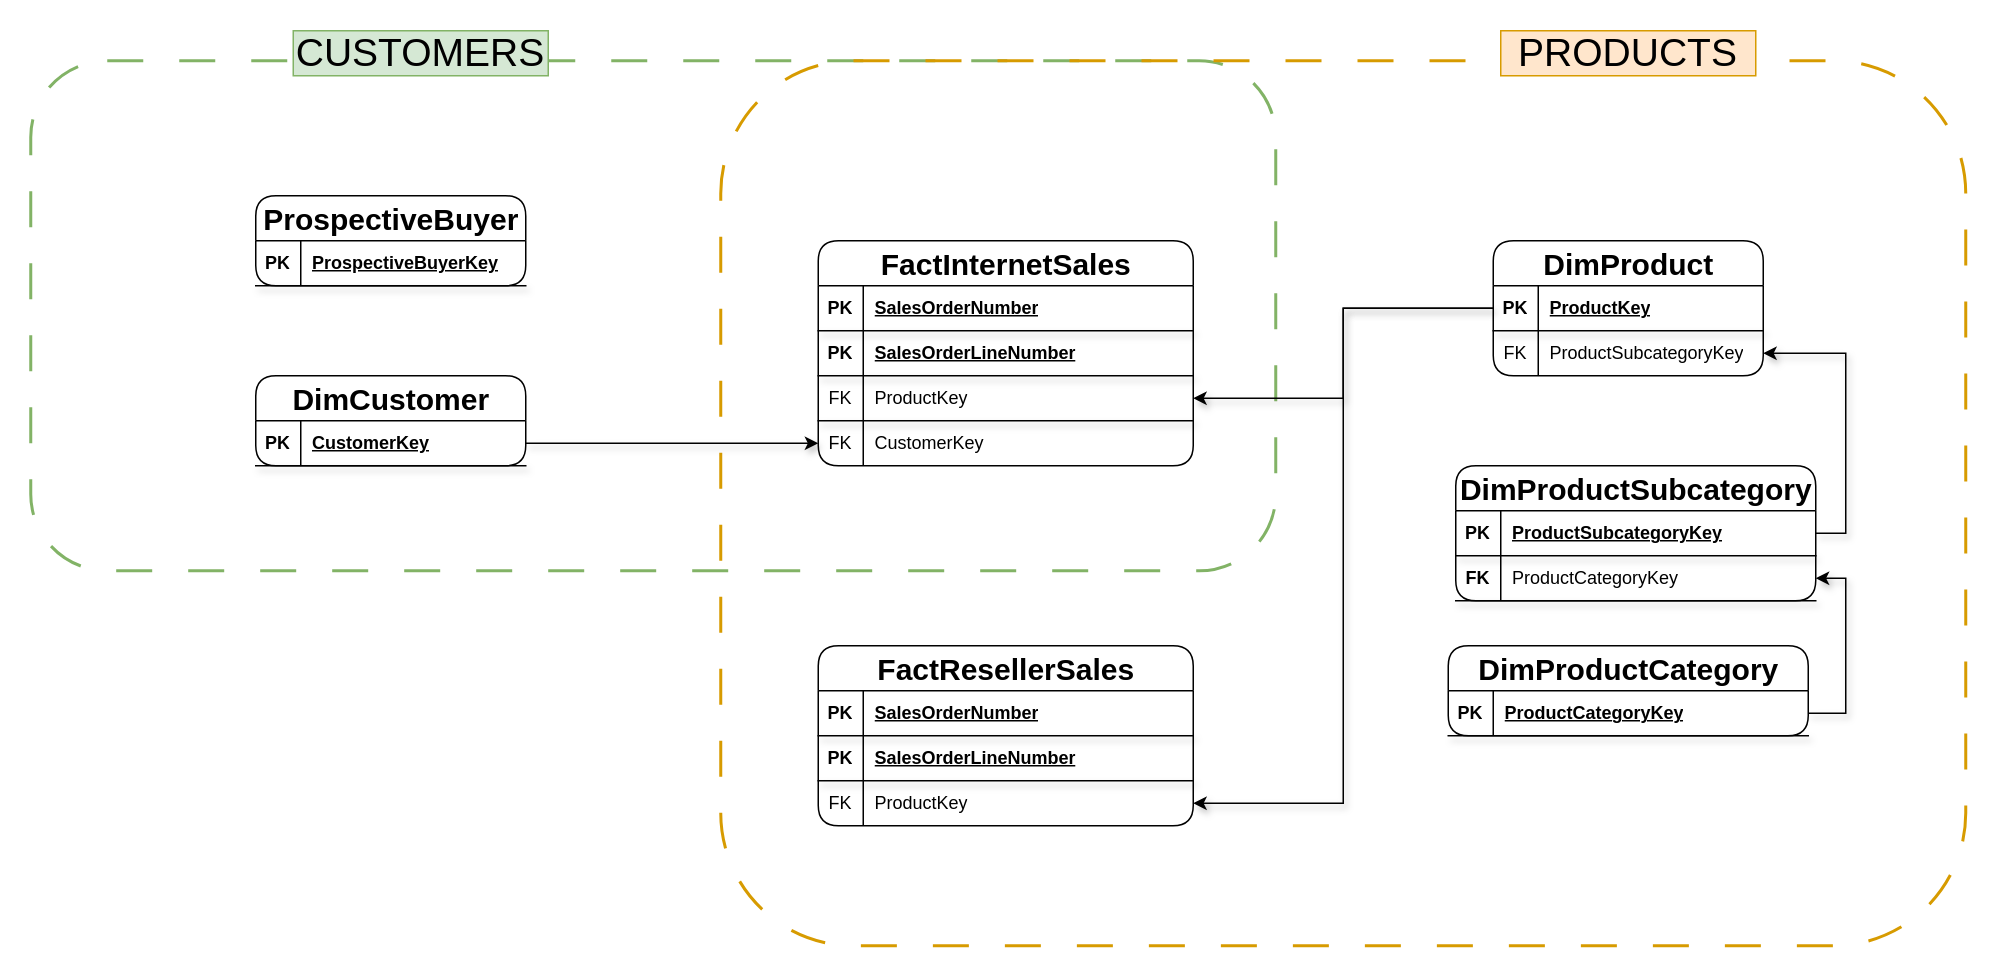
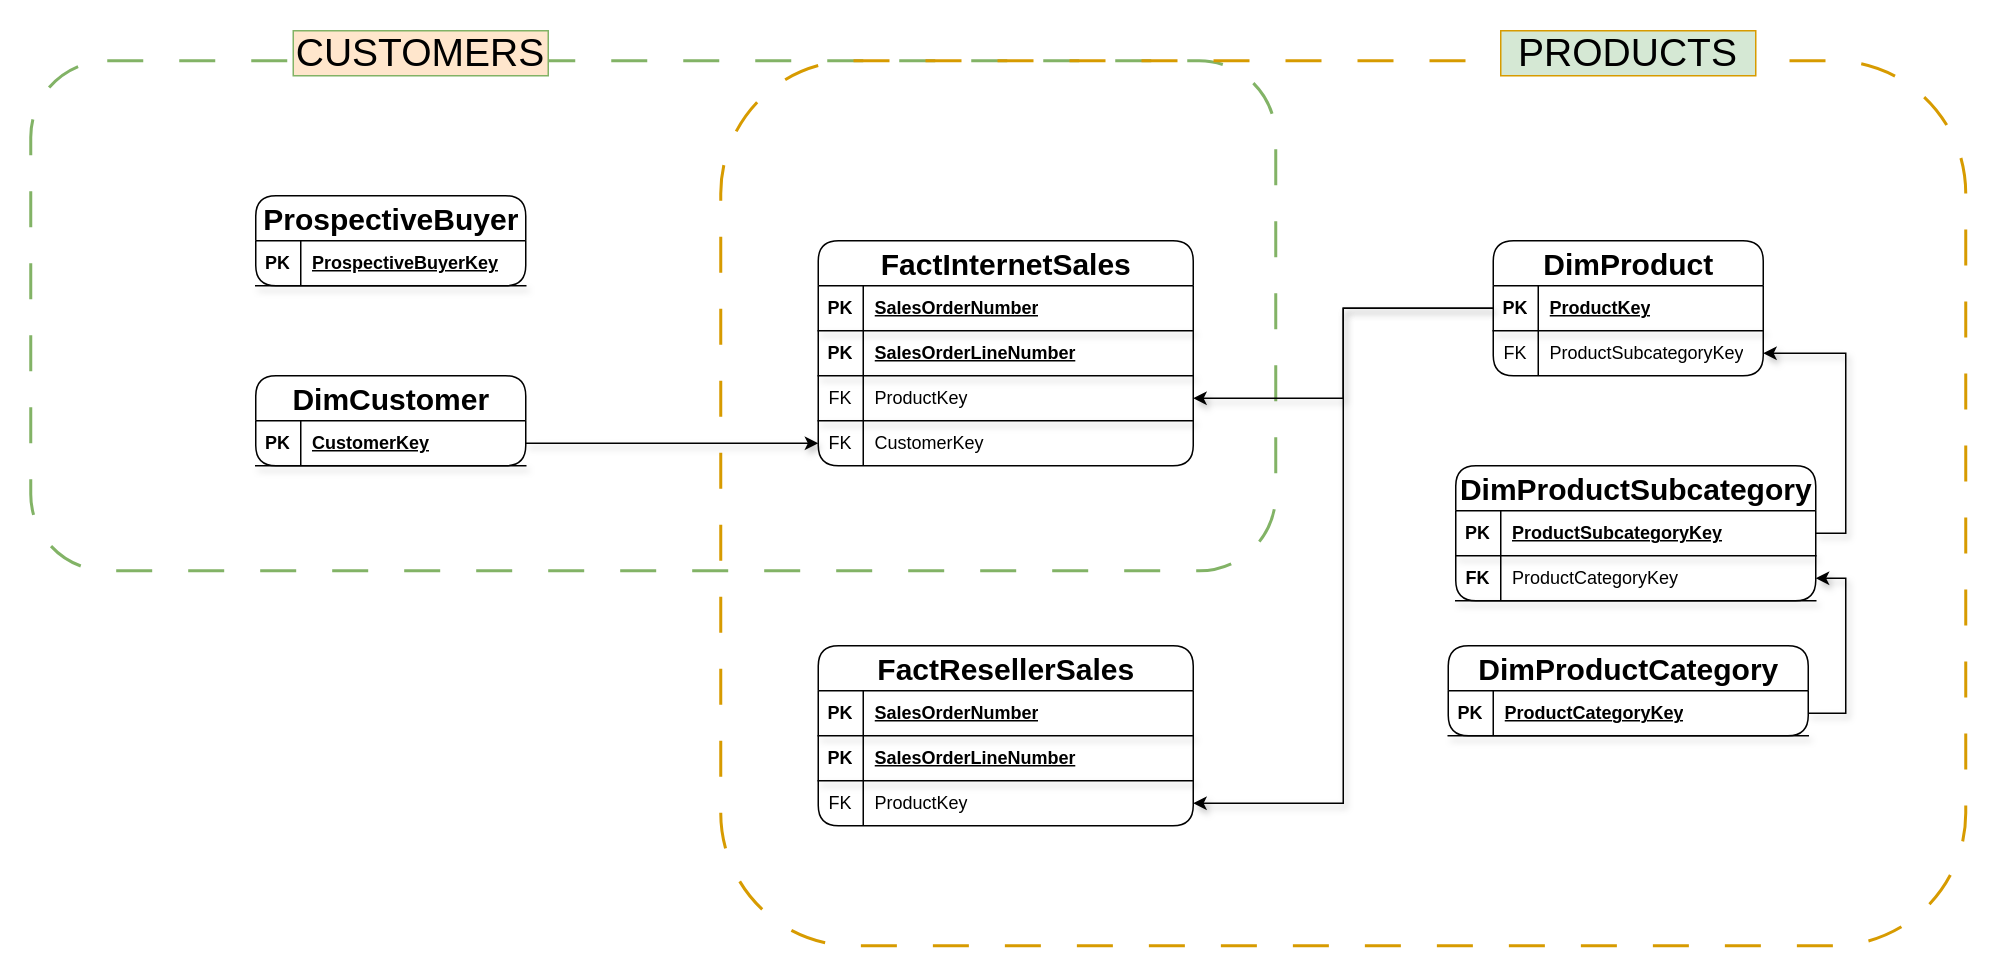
(421, 53) -> (421, 53)
(1628, 53) -> (1628, 53)
